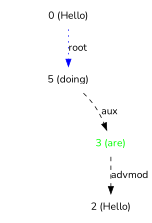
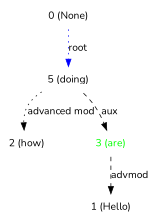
(68, 16) -> (68, 16)
none -> (27, 143)
(111, 207) -> (111, 207)
